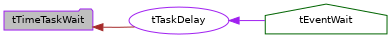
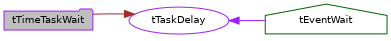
(119, 27) -> (109, 14)
